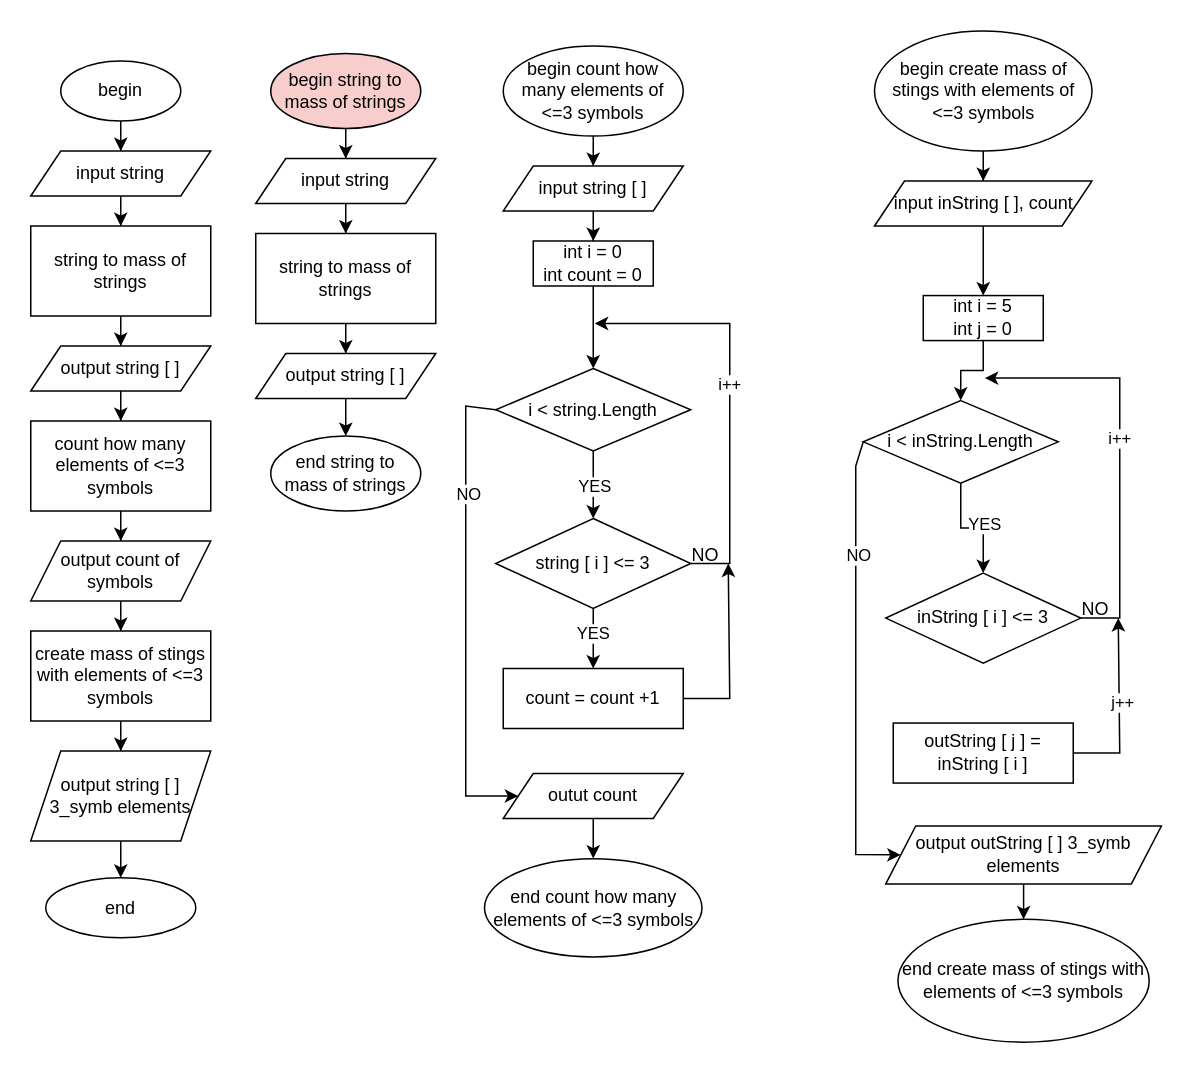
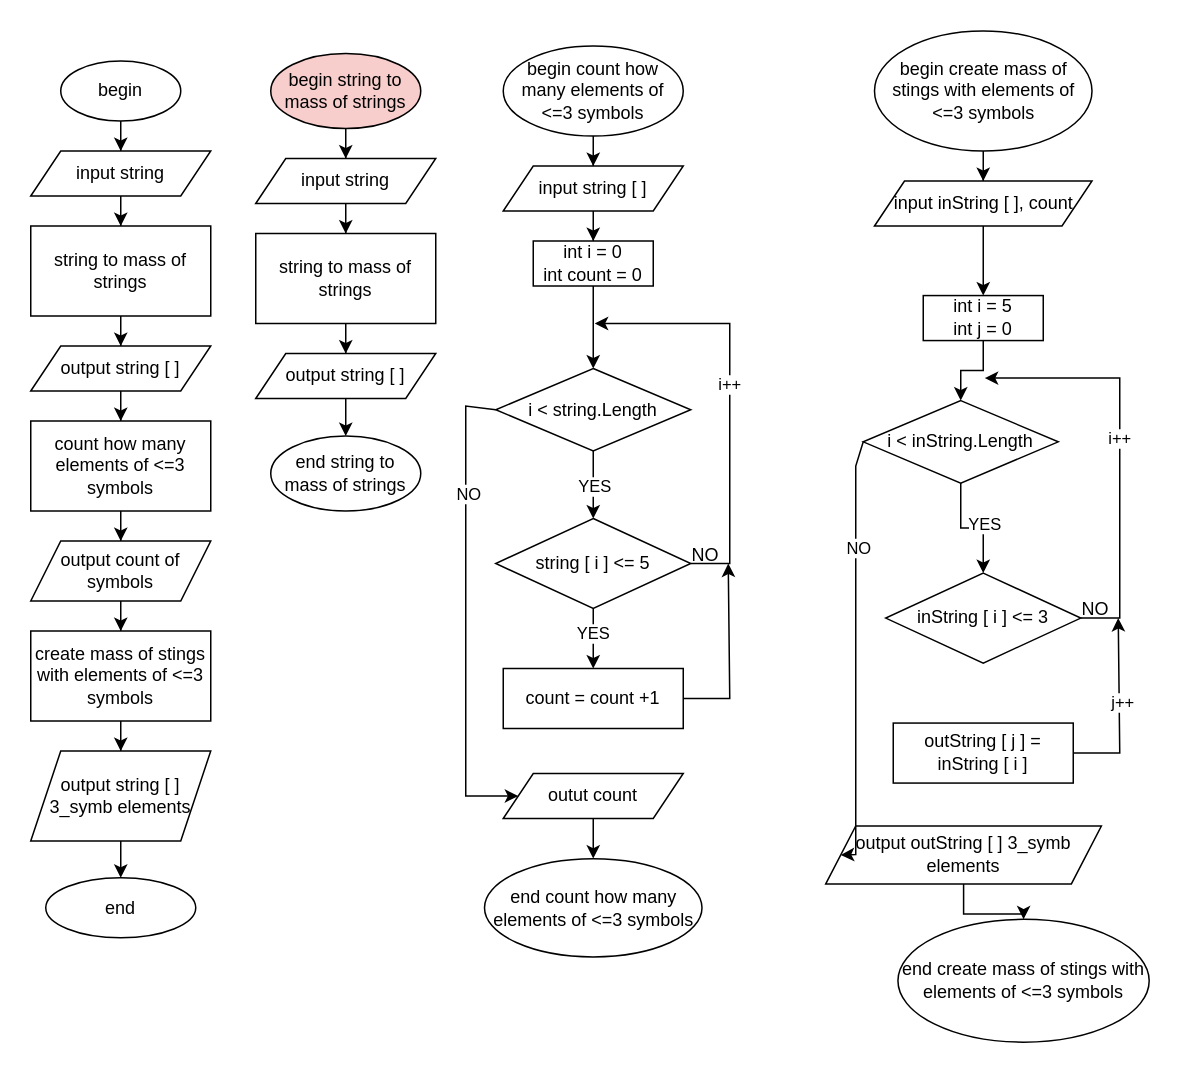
(593, 563) -> (593, 563)
(1024, 855) -> (964, 855)
